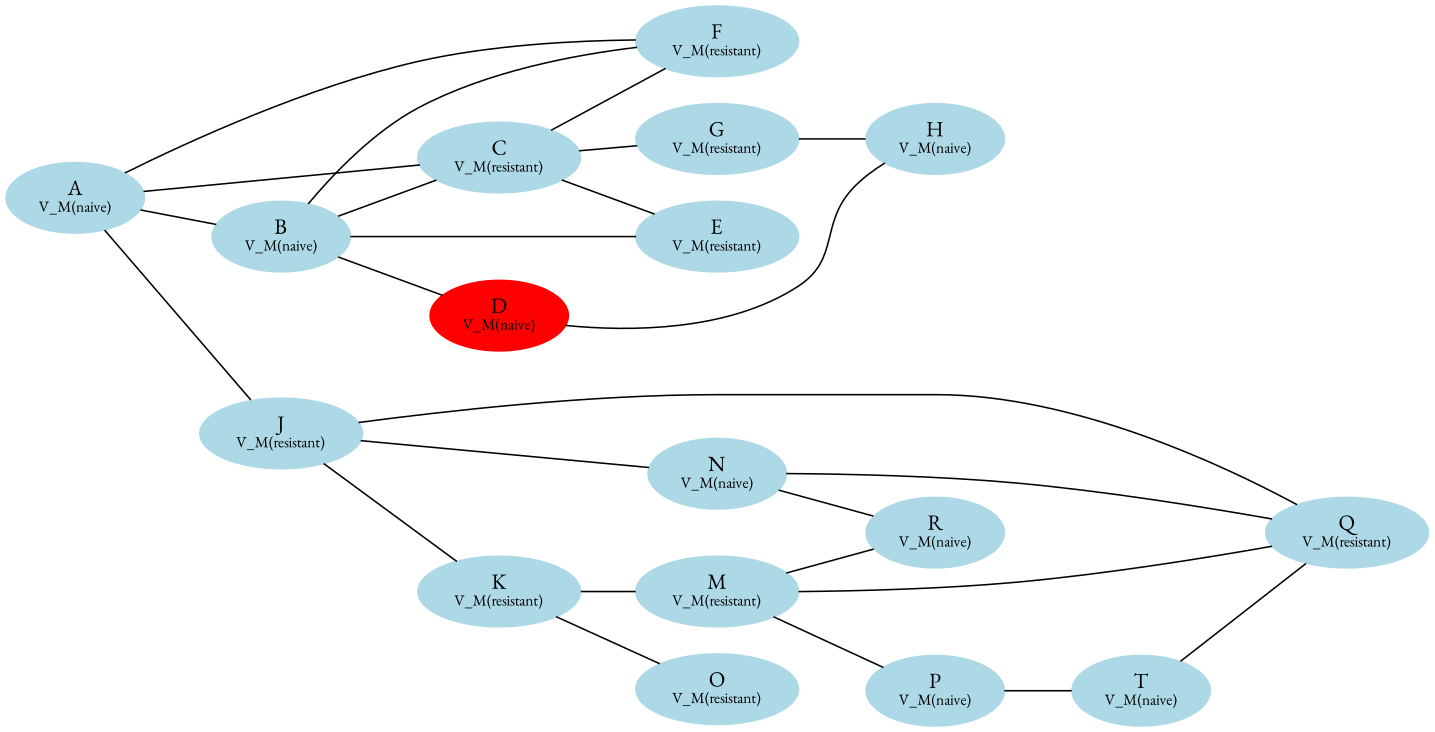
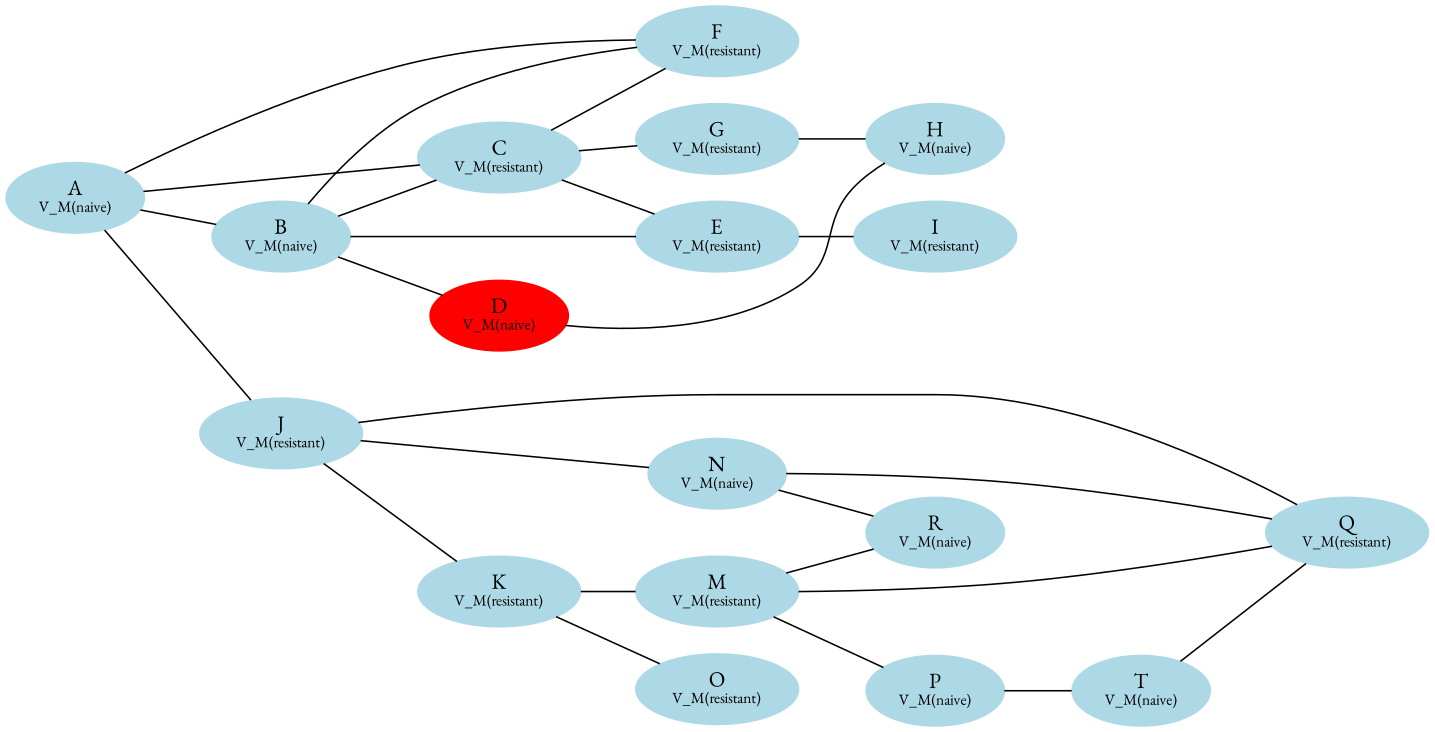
none -> (935, 237)
